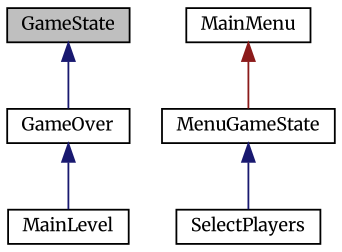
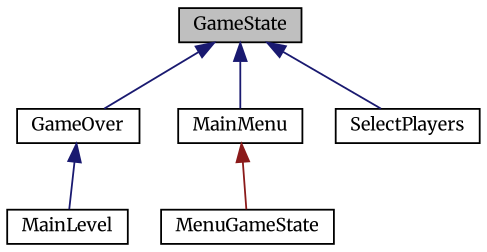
none -> (240, 85)
(248, 186) -> (332, 80)
